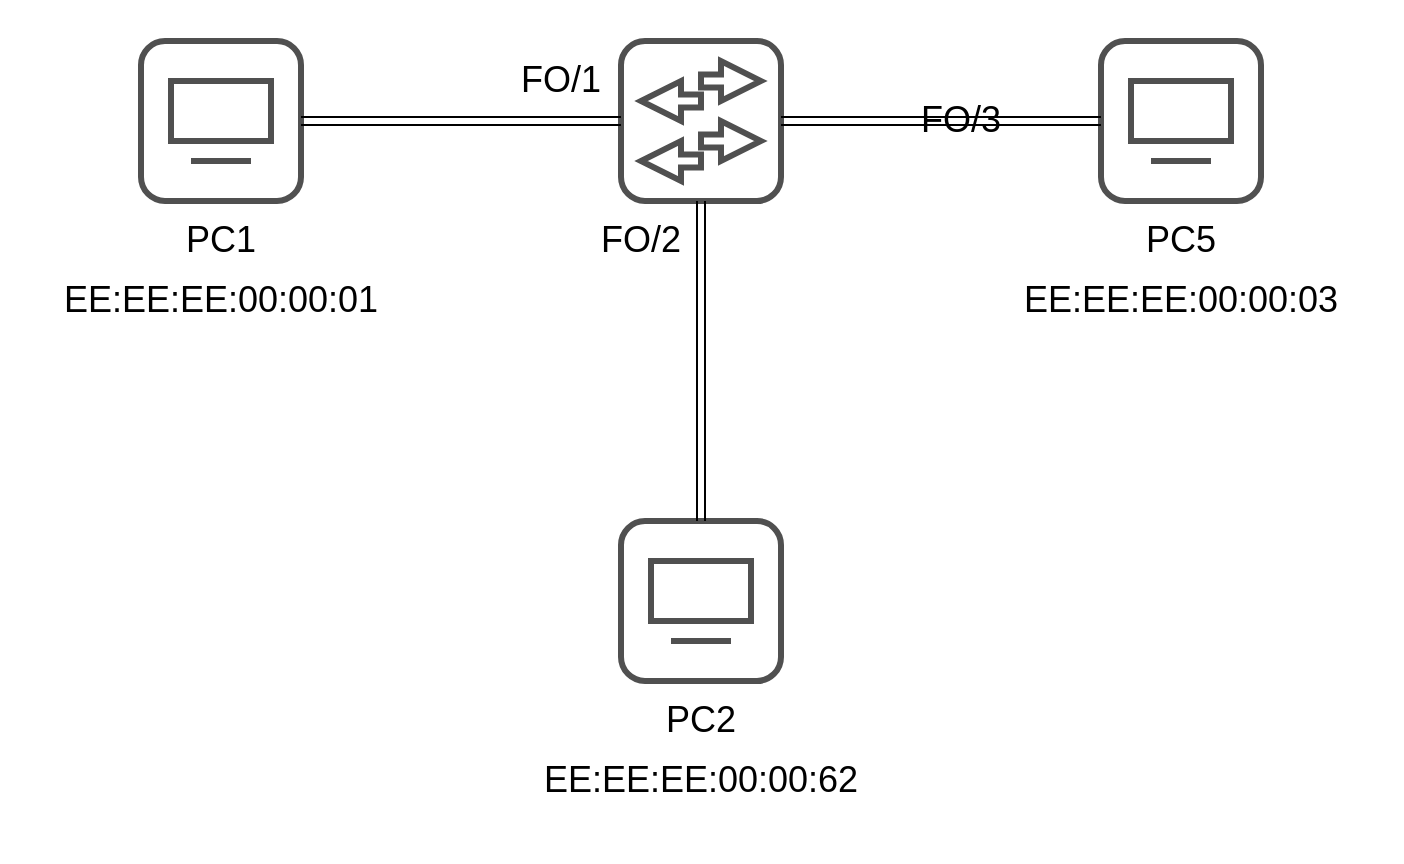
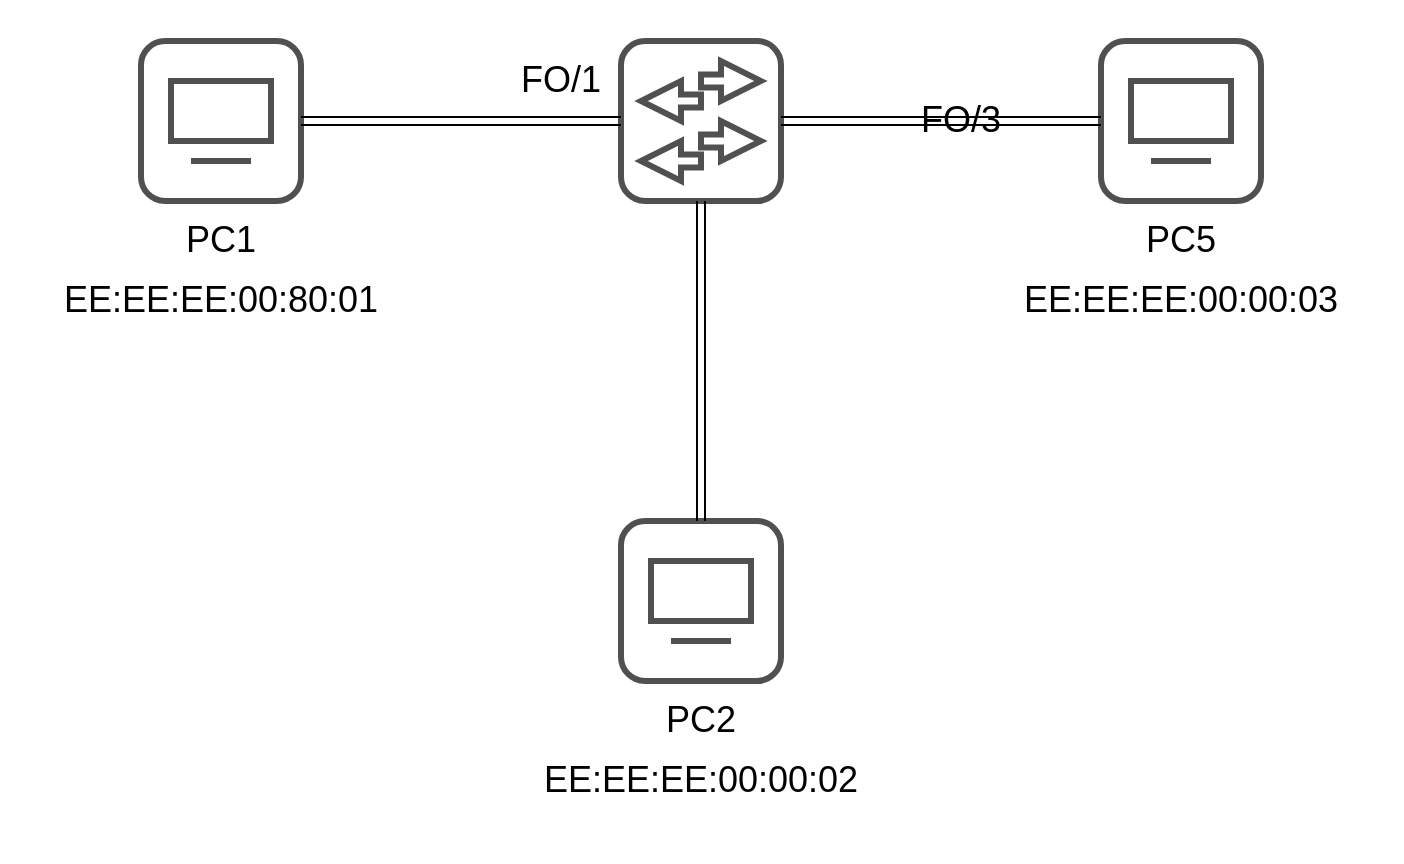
(641, 241) -> none
(222, 301) -> (222, 301)
(702, 781) -> (702, 781)
